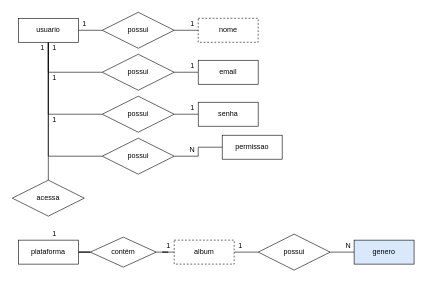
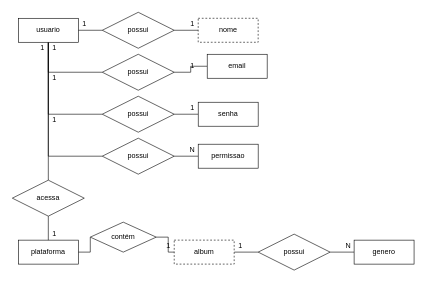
(228, 72) -> (237, 66)
(252, 147) -> (228, 156)
none -> (48, 228)
(123, 252) -> (123, 237)
(384, 252) -> (384, 252)
